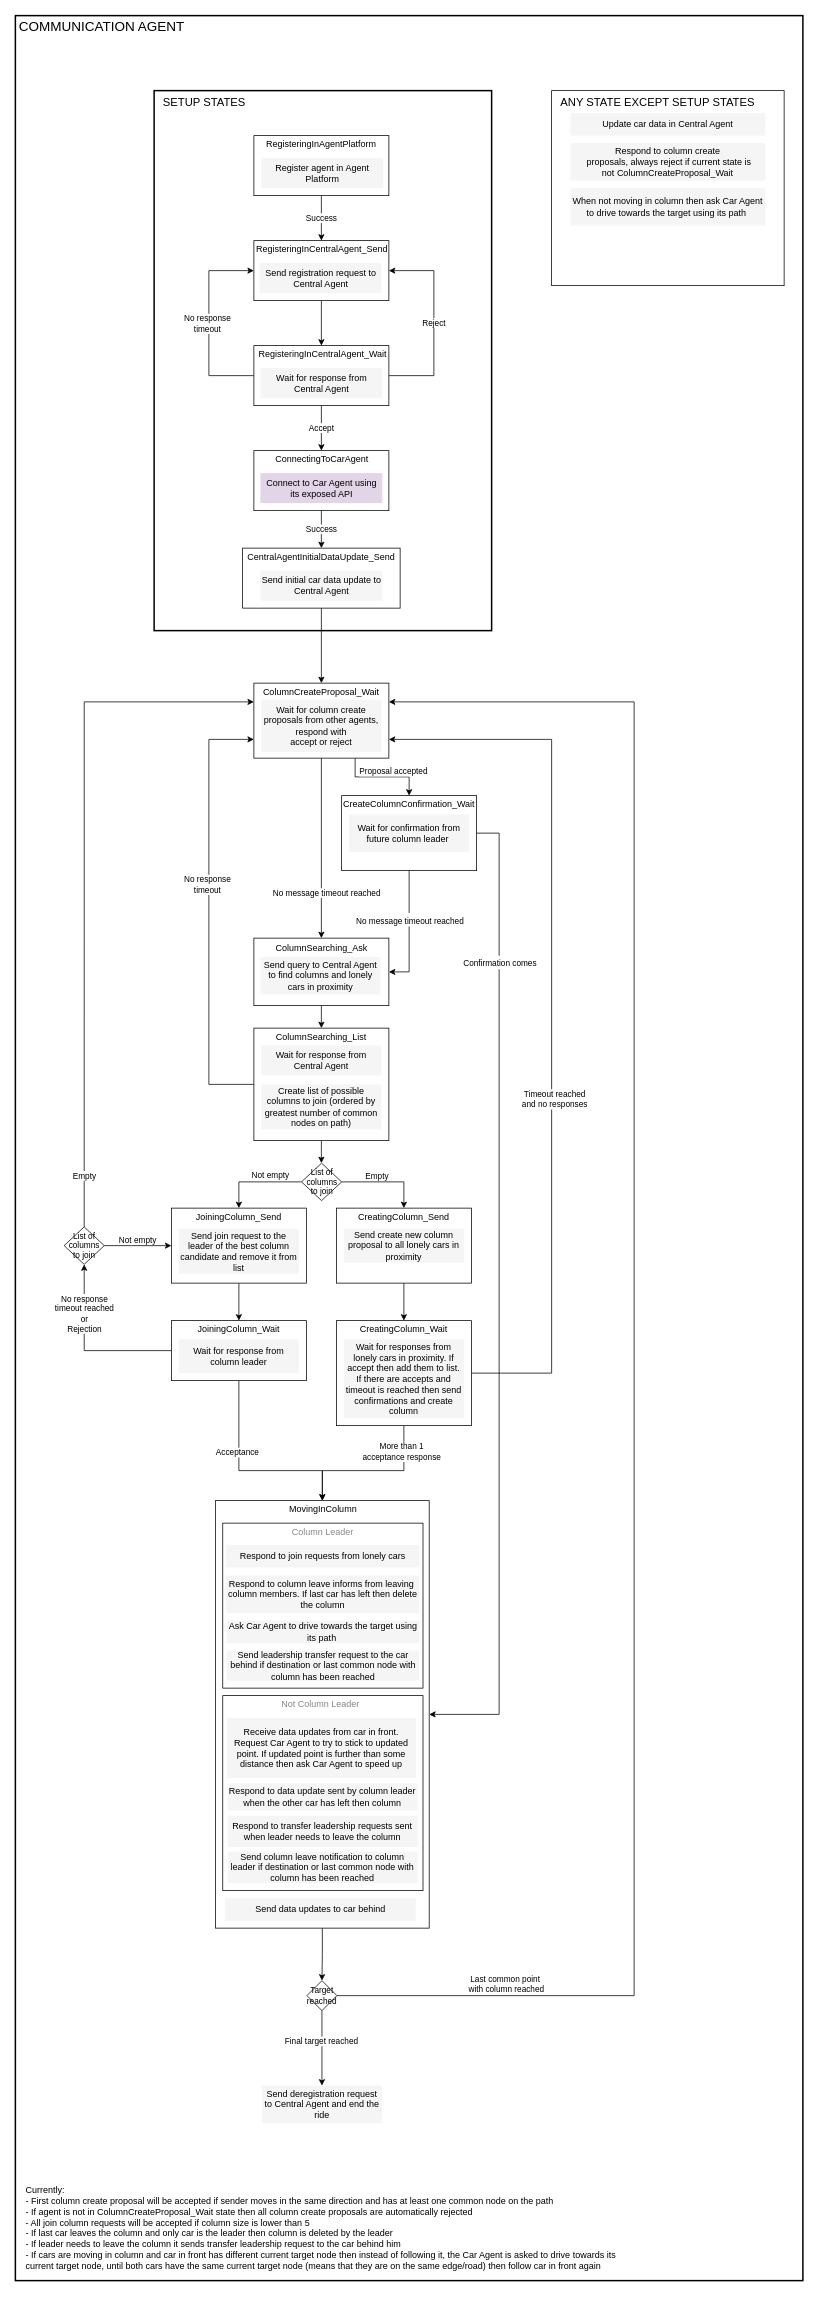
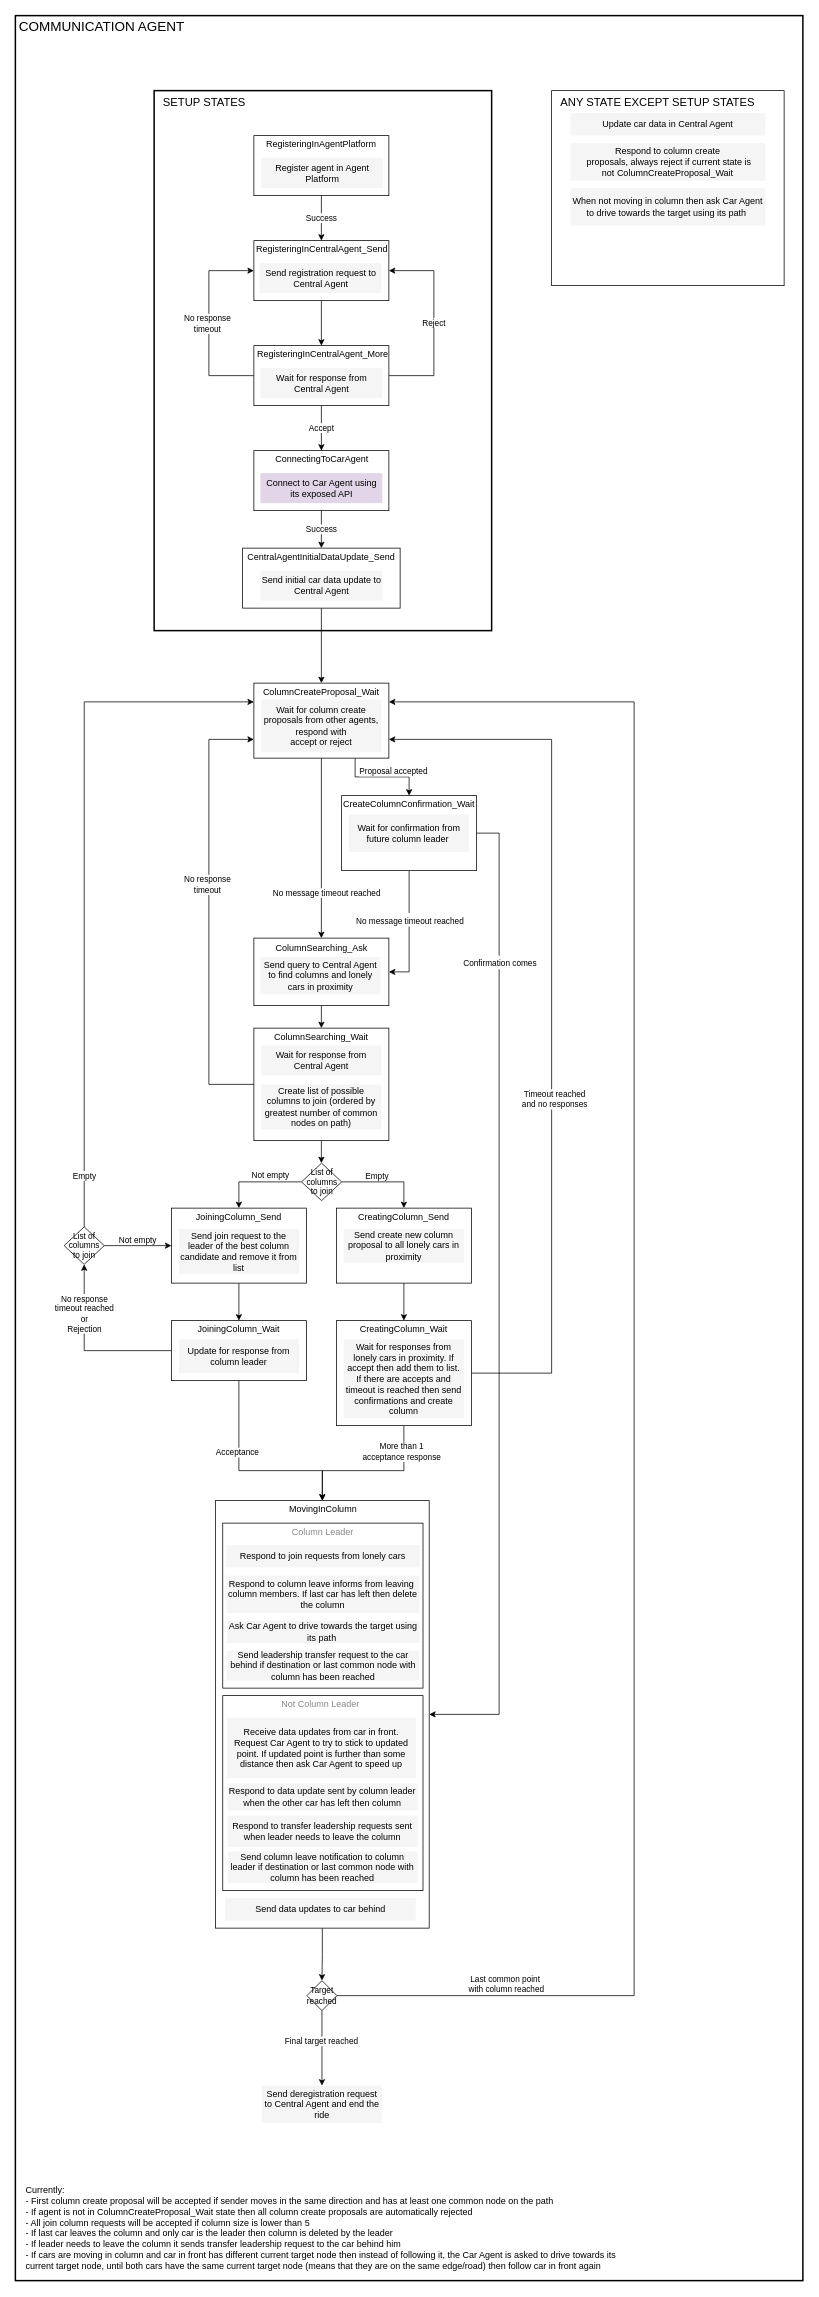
(323, 353) -> (323, 353)
(321, 1035) -> (321, 1035)
(239, 1356) -> (239, 1356)
